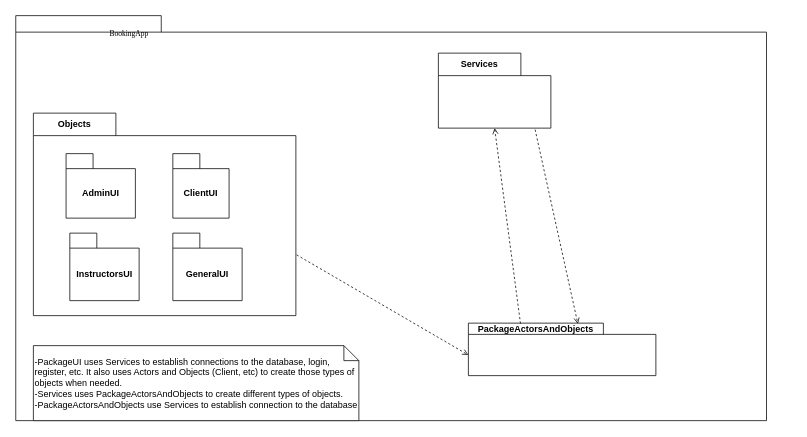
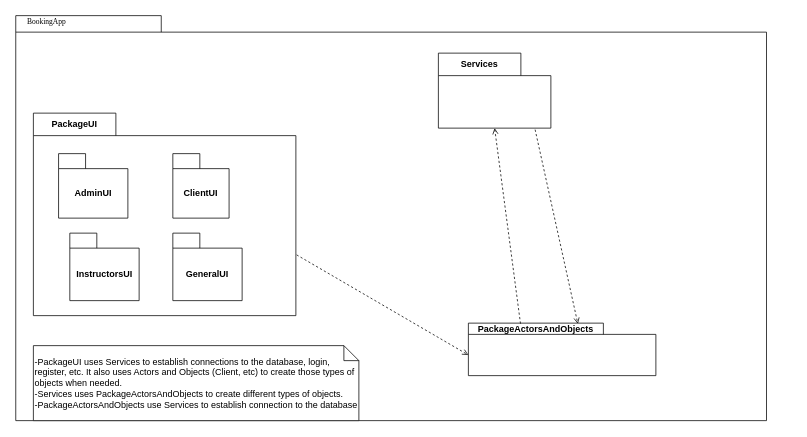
(157, 34) -> (75, 23)
(75, 124) -> (75, 124)
(101, 186) -> (93, 186)
